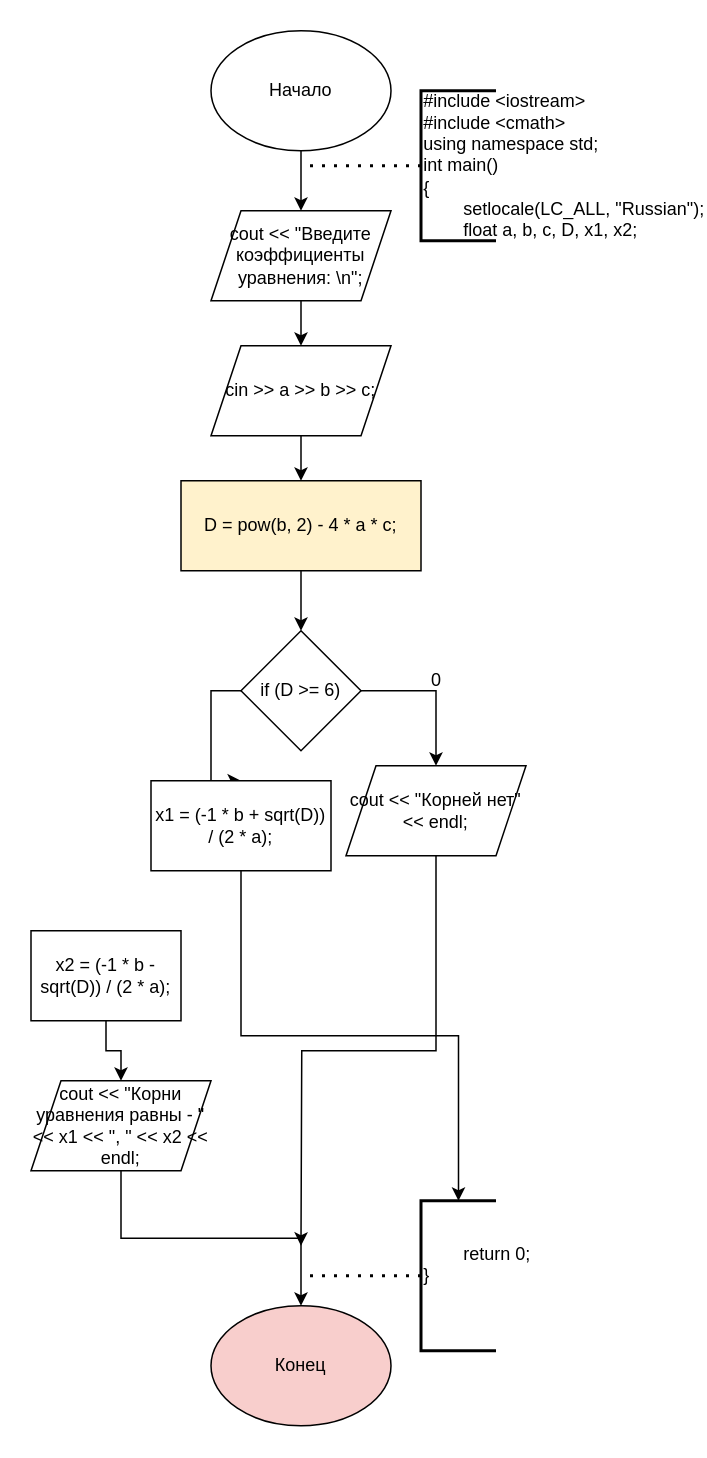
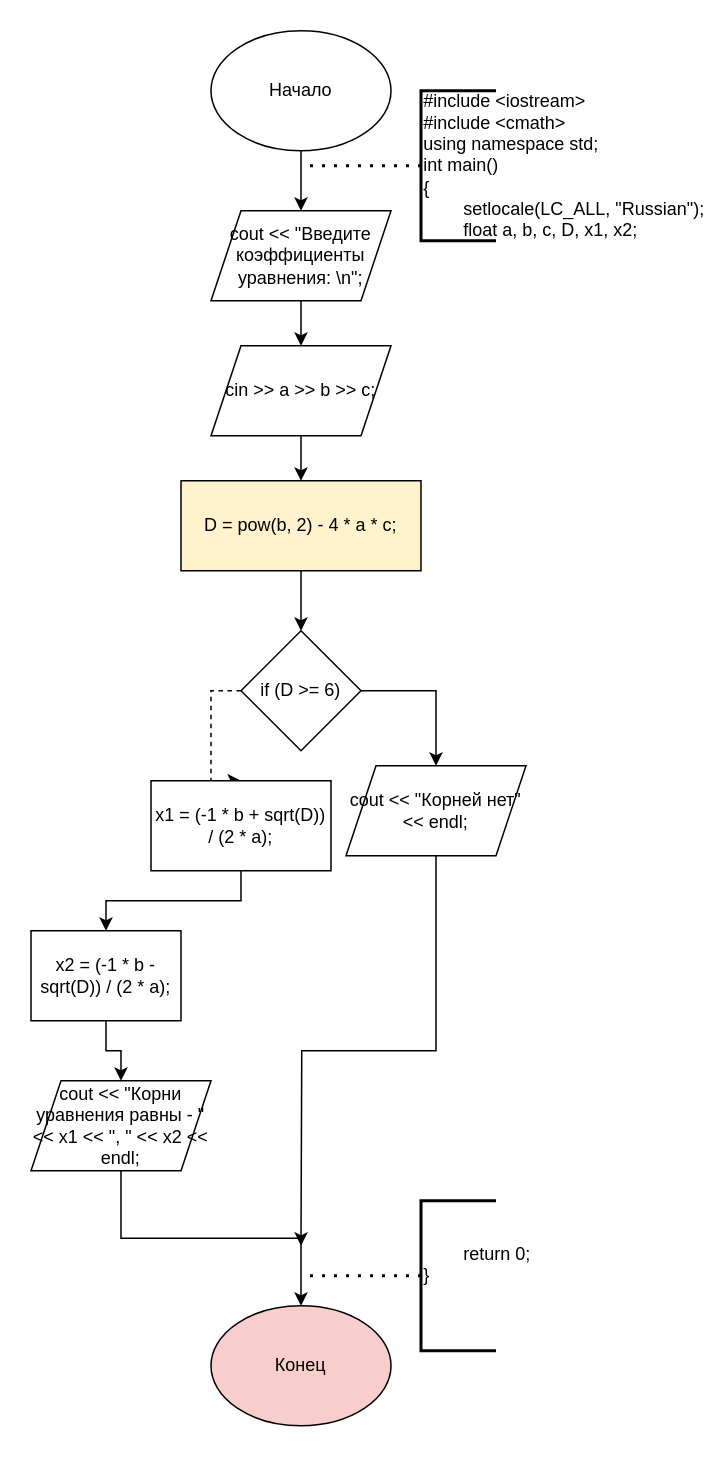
(436, 680) -> none
(211, 722) -> (211, 722)
(358, 1036) -> (165, 901)
